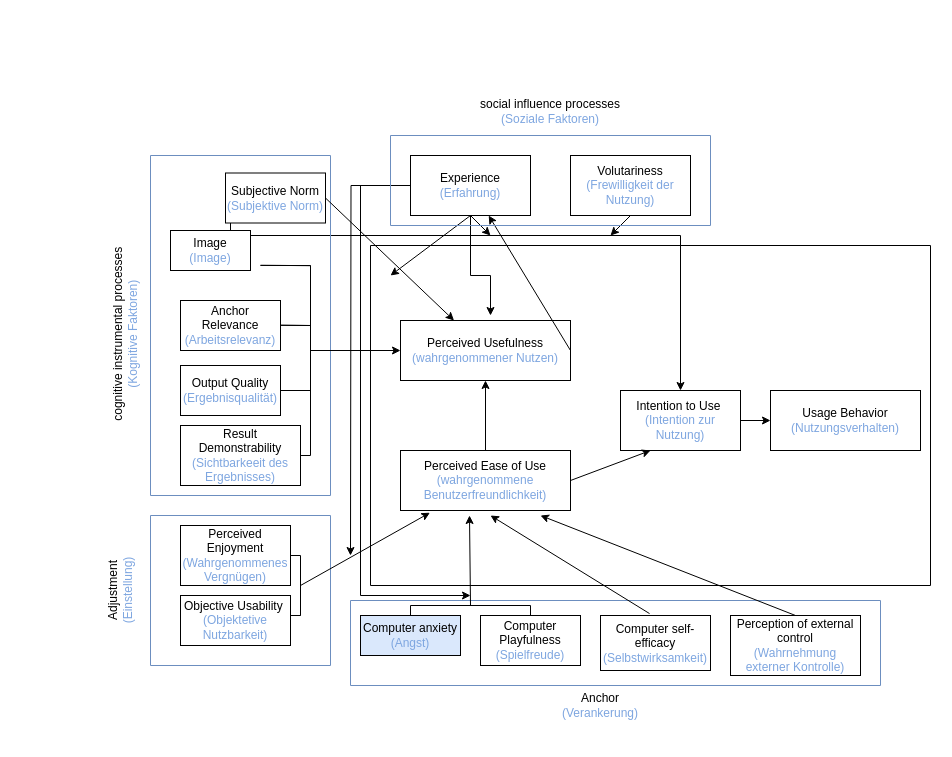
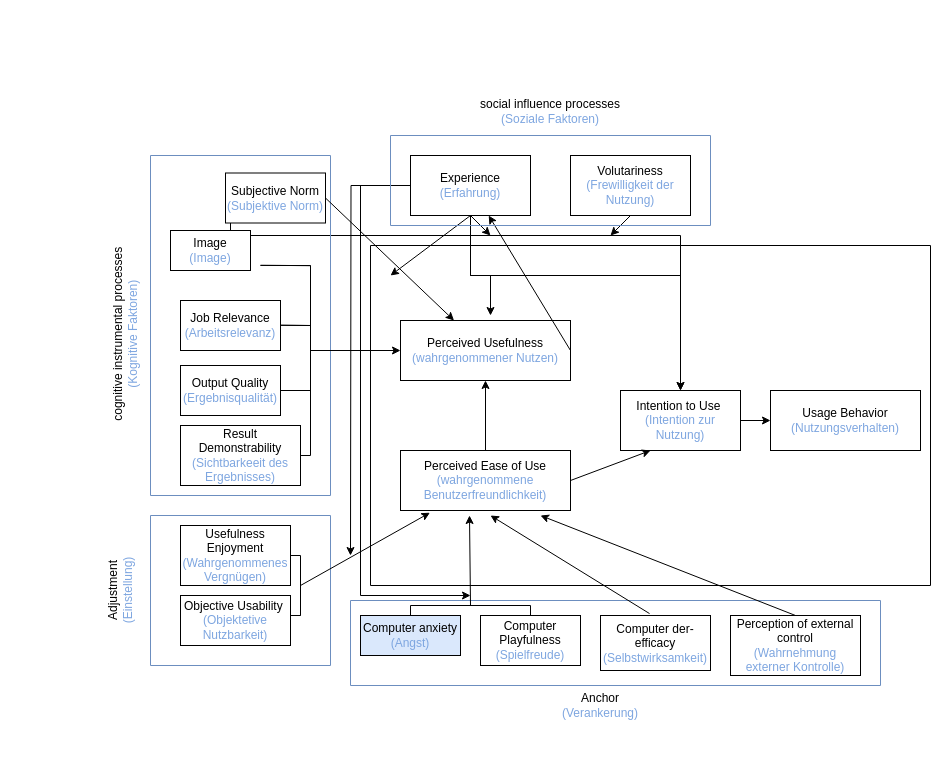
none -> (585, 276)
(231, 326) -> (231, 326)
(236, 556) -> (236, 556)
(656, 644) -> (656, 644)
